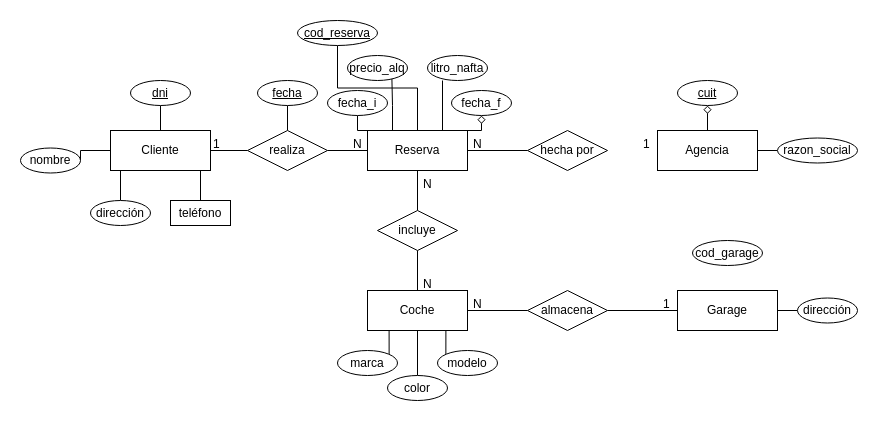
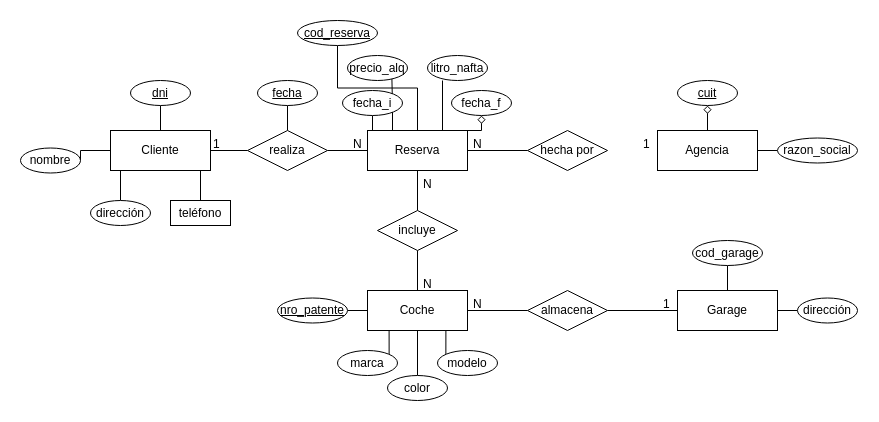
(358, 103) -> (373, 103)
none -> (728, 279)
none -> (313, 311)
none -> (358, 311)
